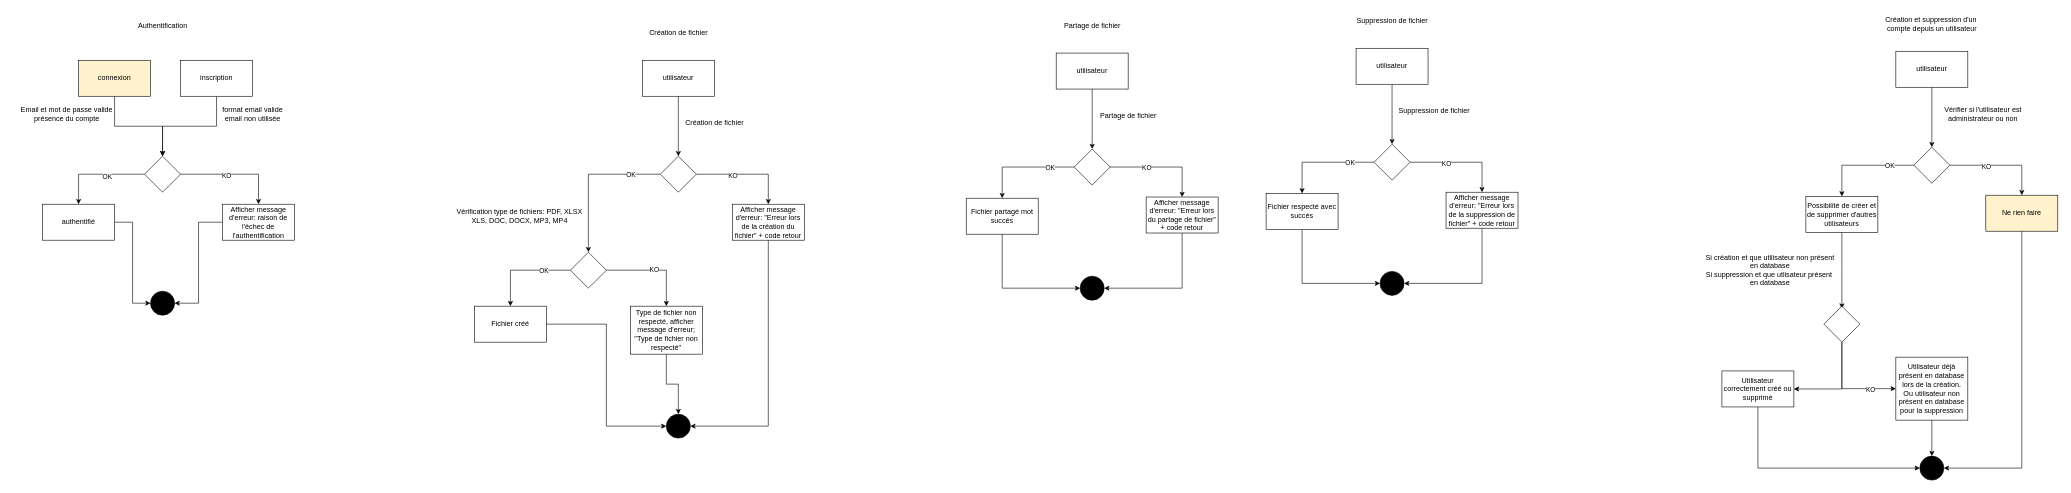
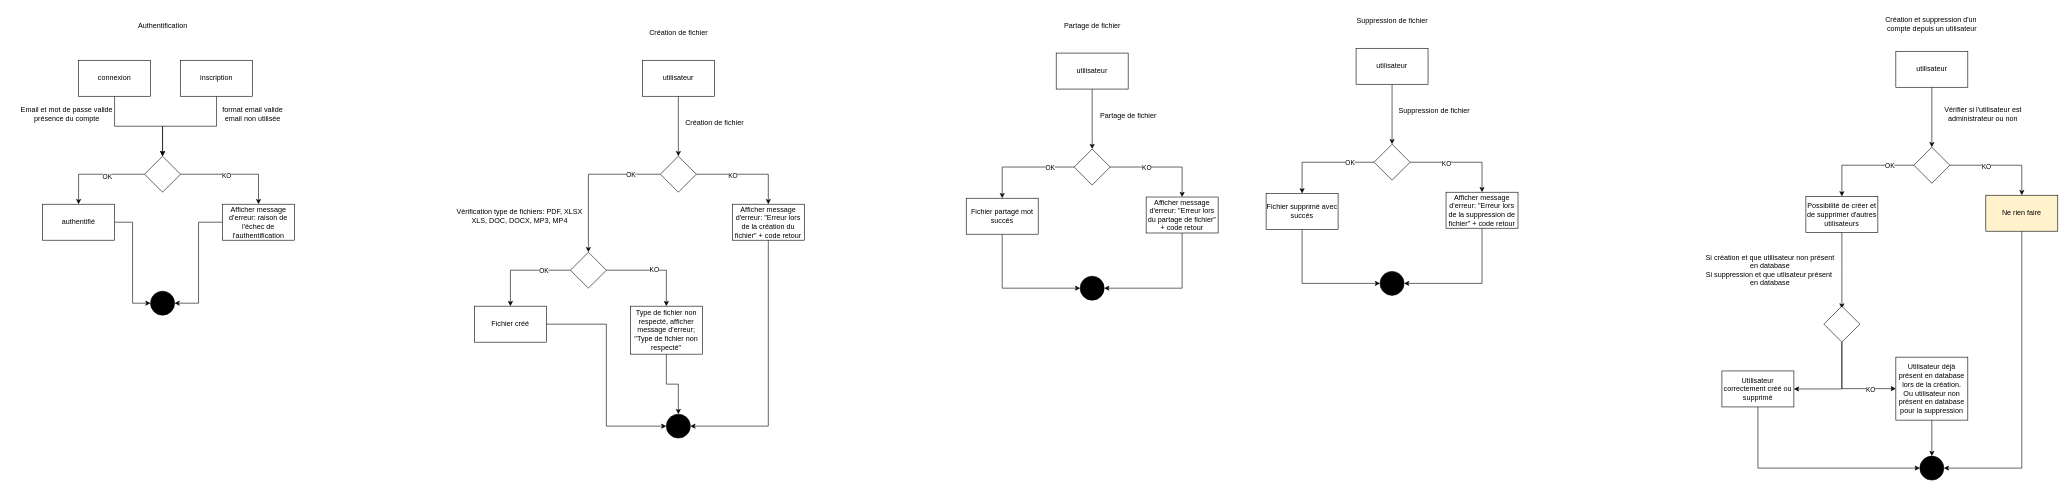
(114, 78) -> (114, 78)
(1302, 212) -> (1302, 212)
